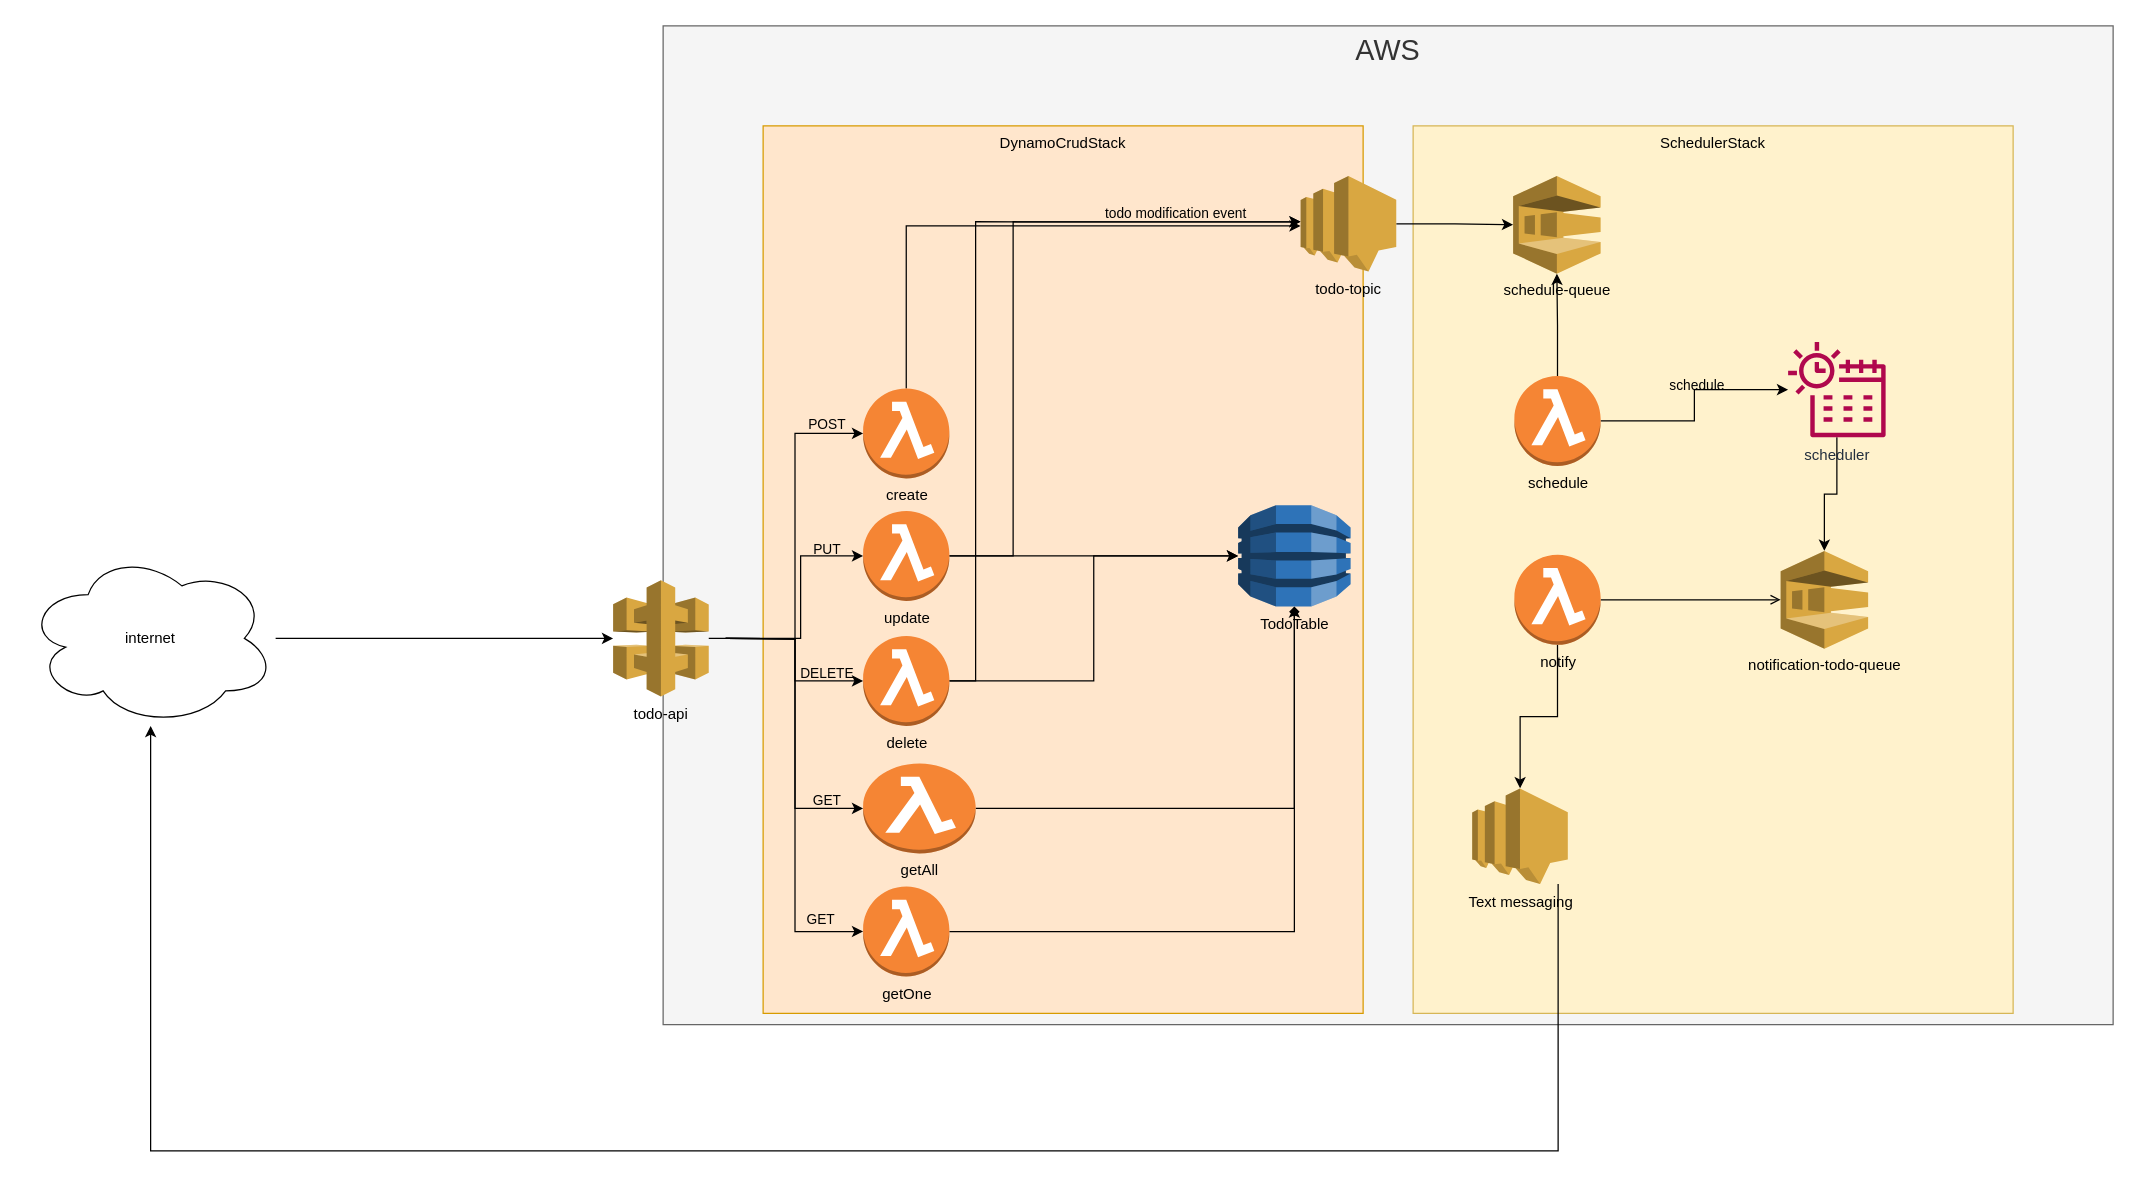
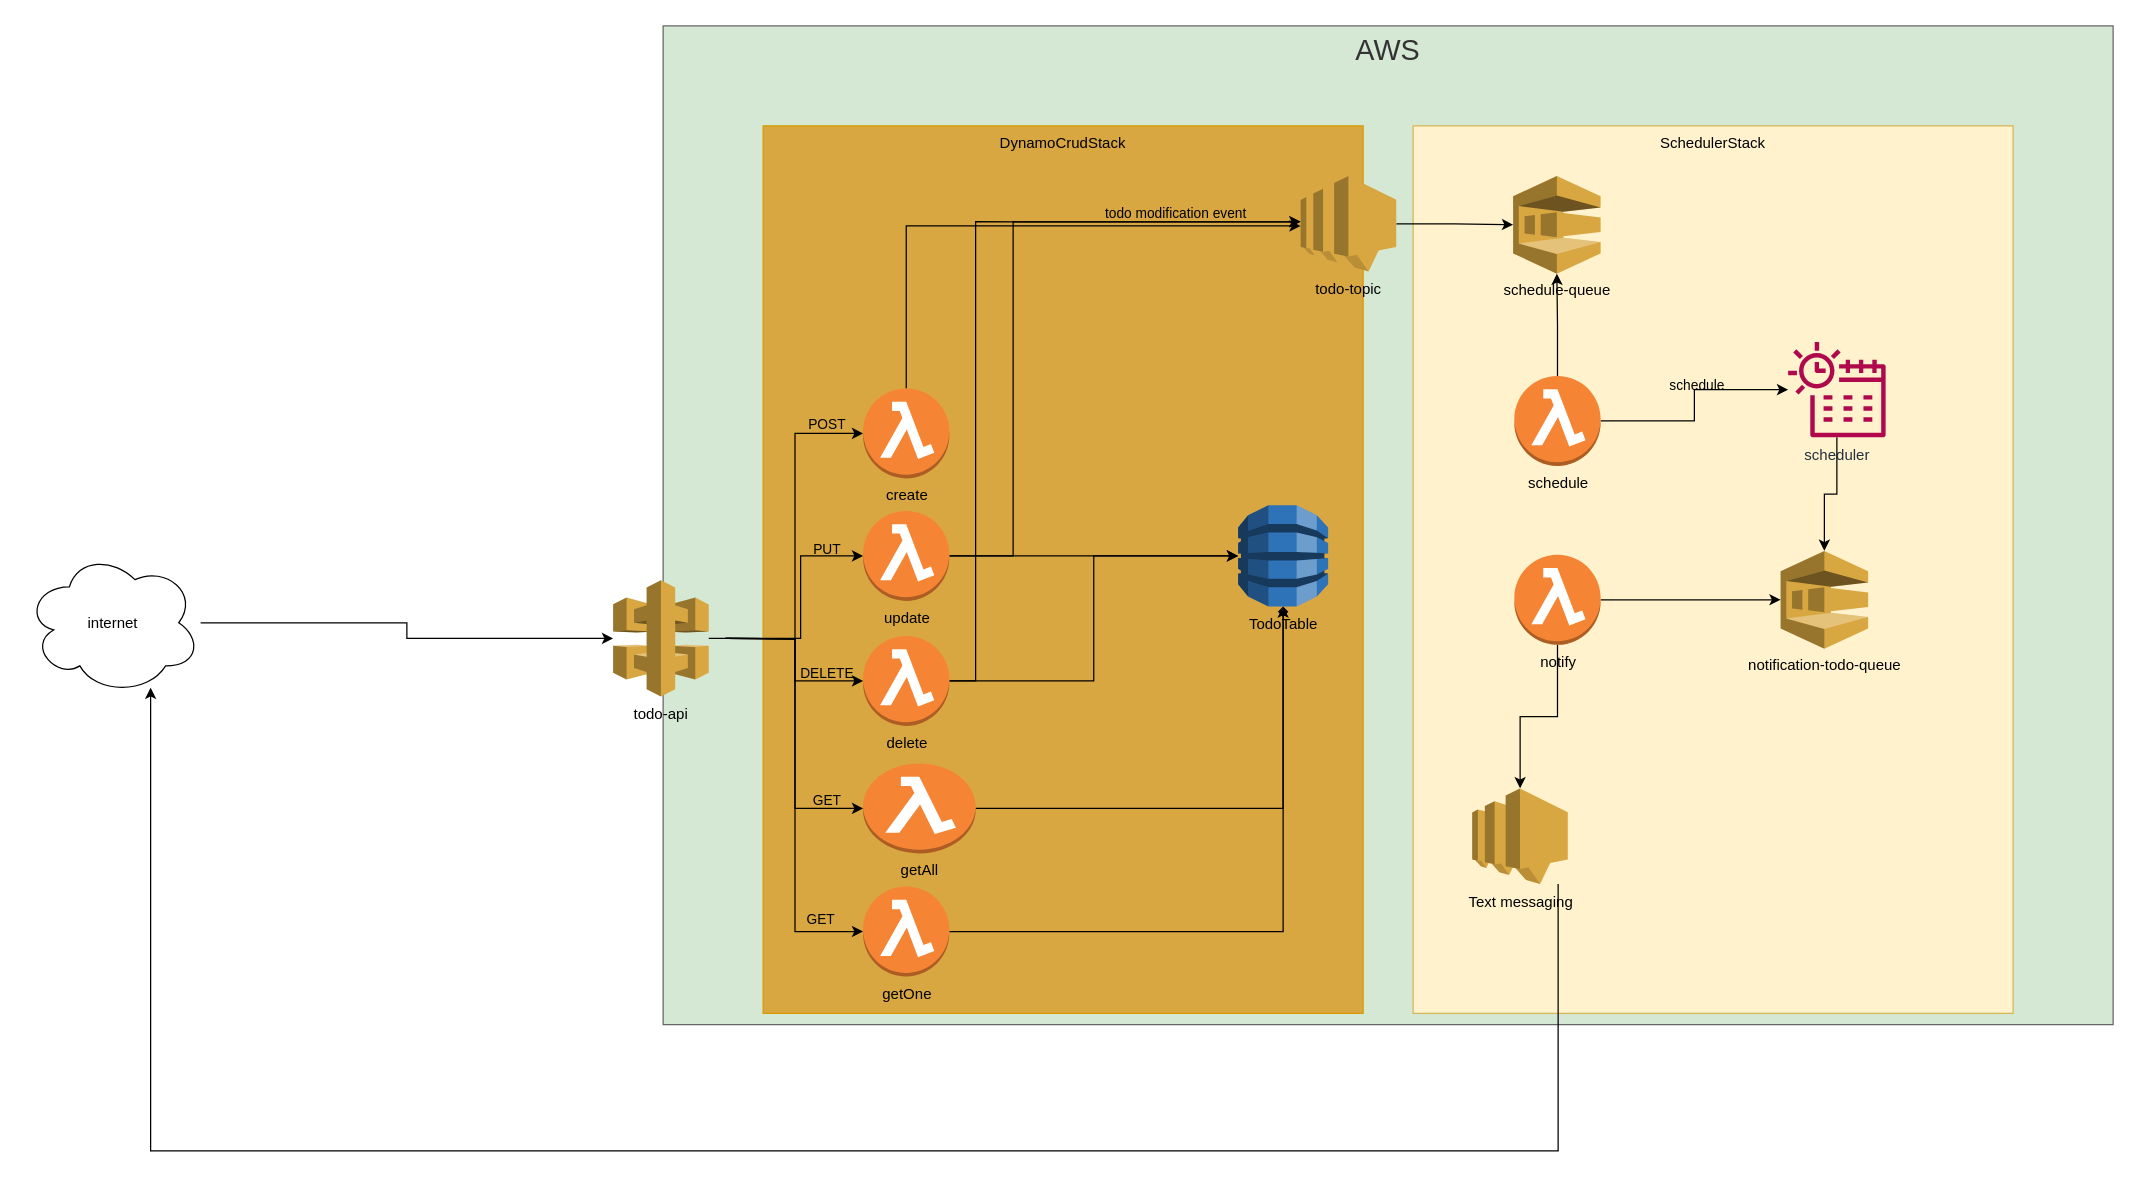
(1388, 525) -> (1388, 525)
(1294, 556) -> (1283, 556)
(1063, 569) -> (1063, 569)
(1772, 600) -> (1771, 600)
(151, 638) -> (113, 623)
